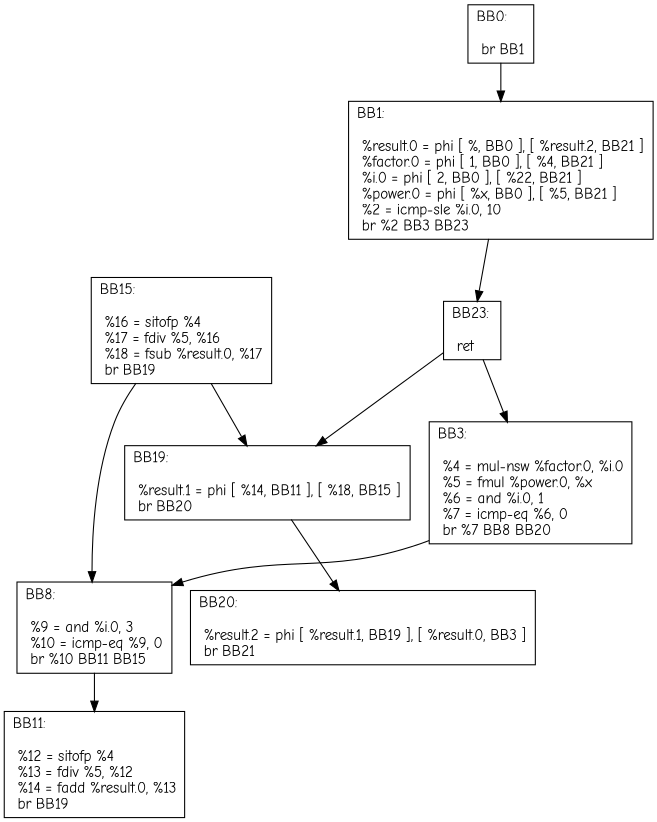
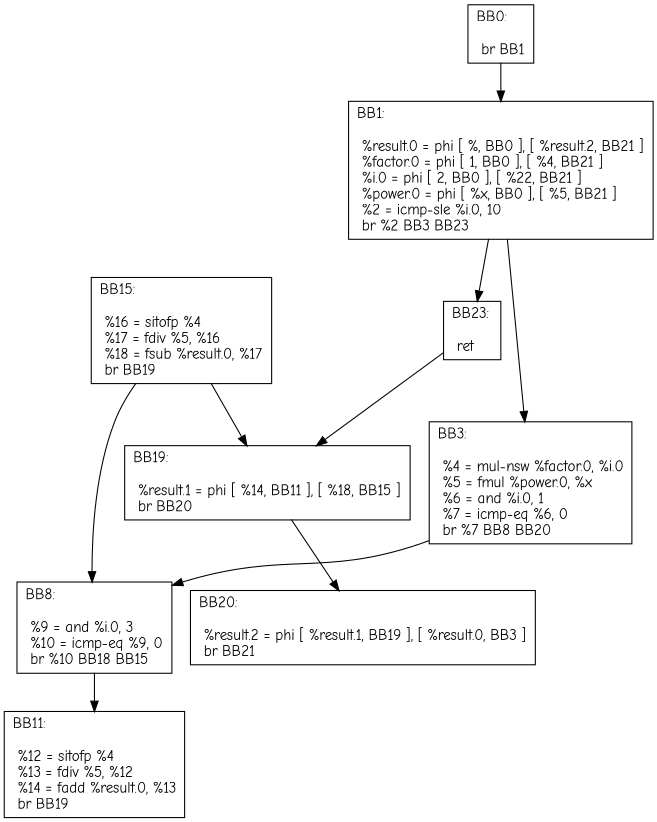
(493, 386) -> (516, 325)
(86, 659) -> (87, 659)
